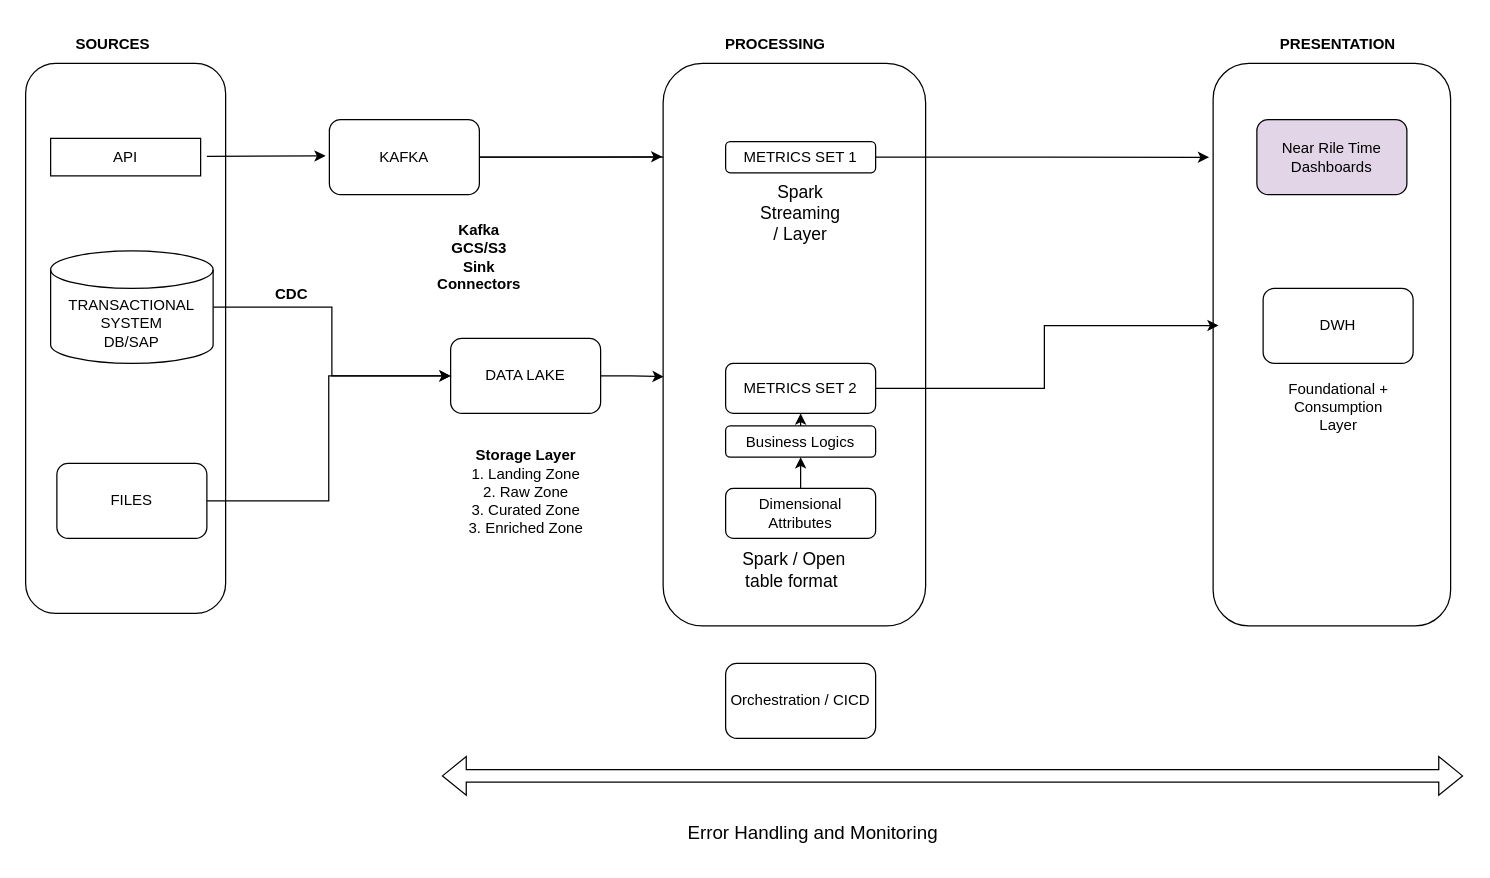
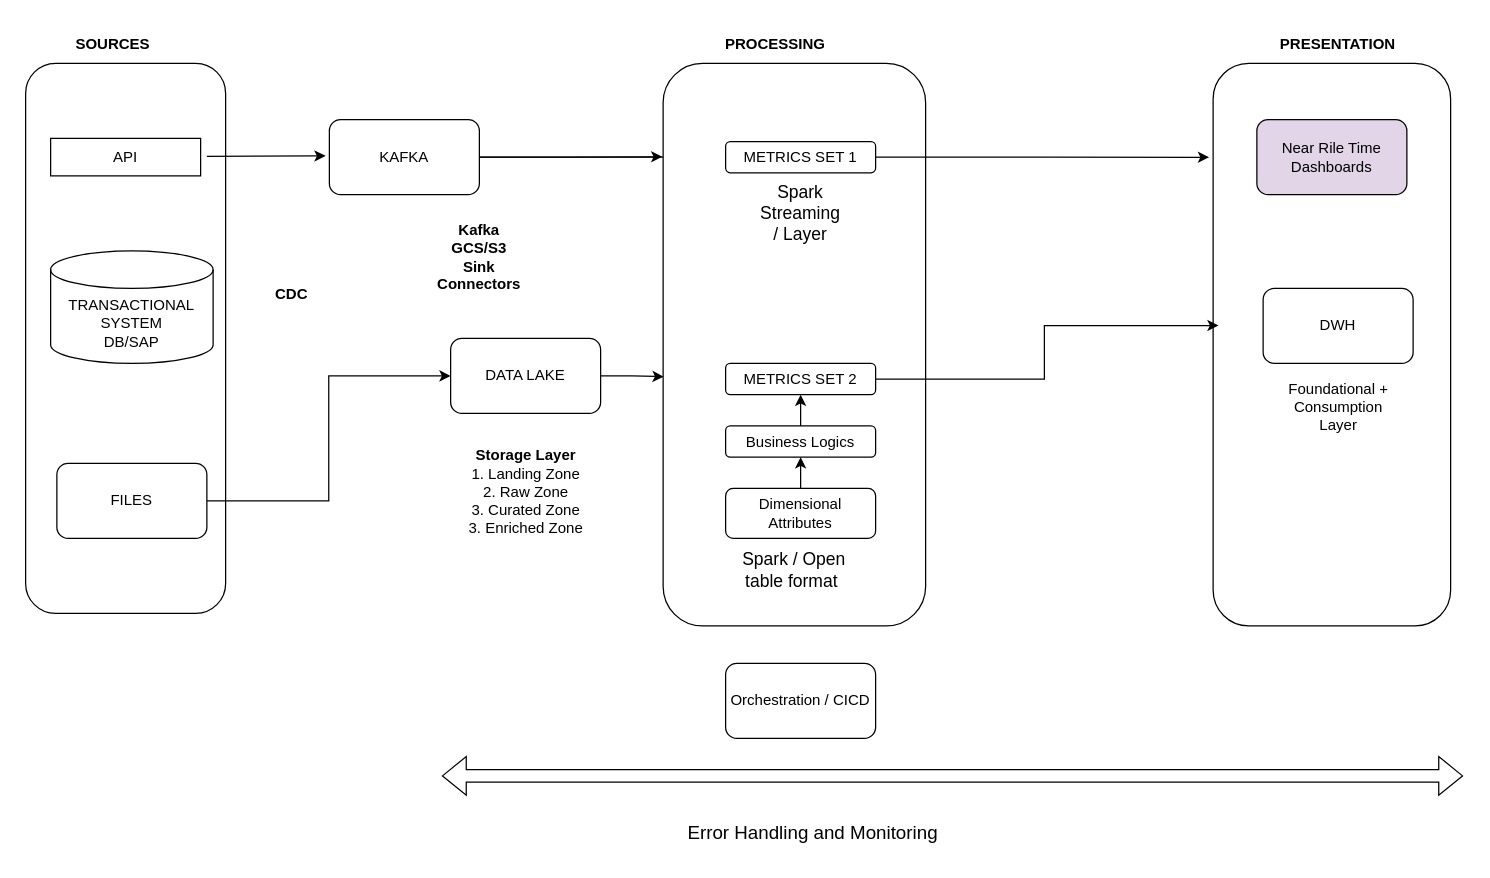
(305, 307) -> none
(801, 388) -> (801, 379)
